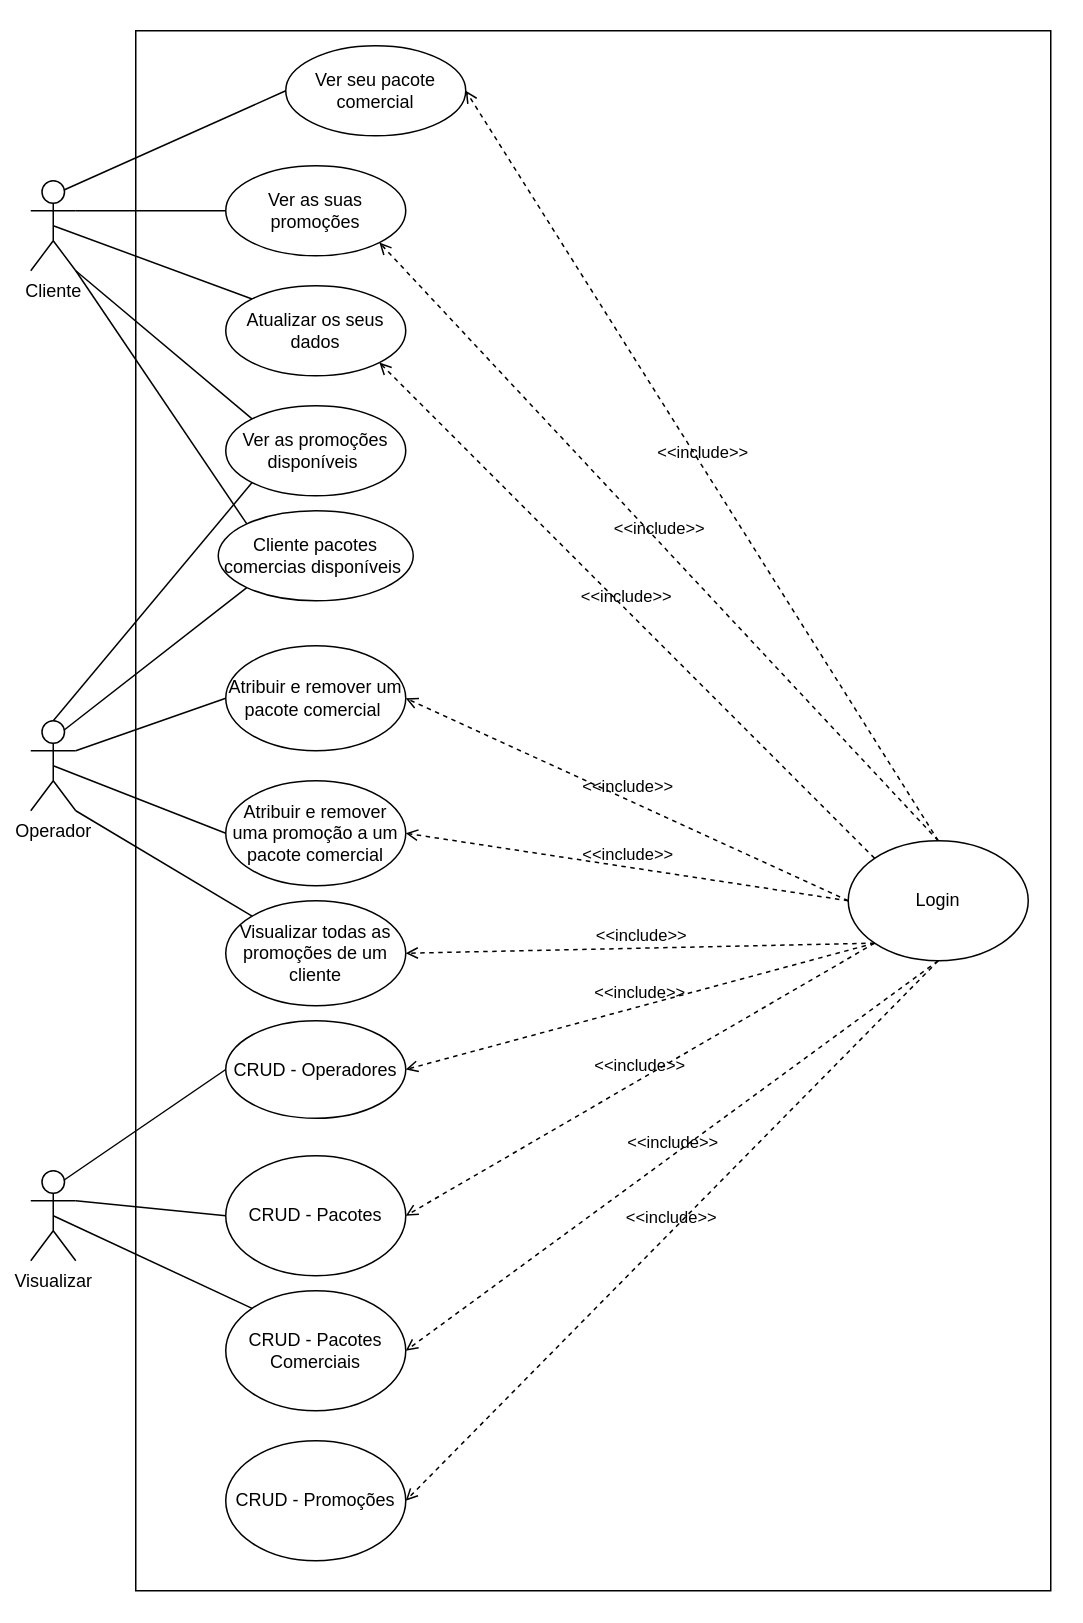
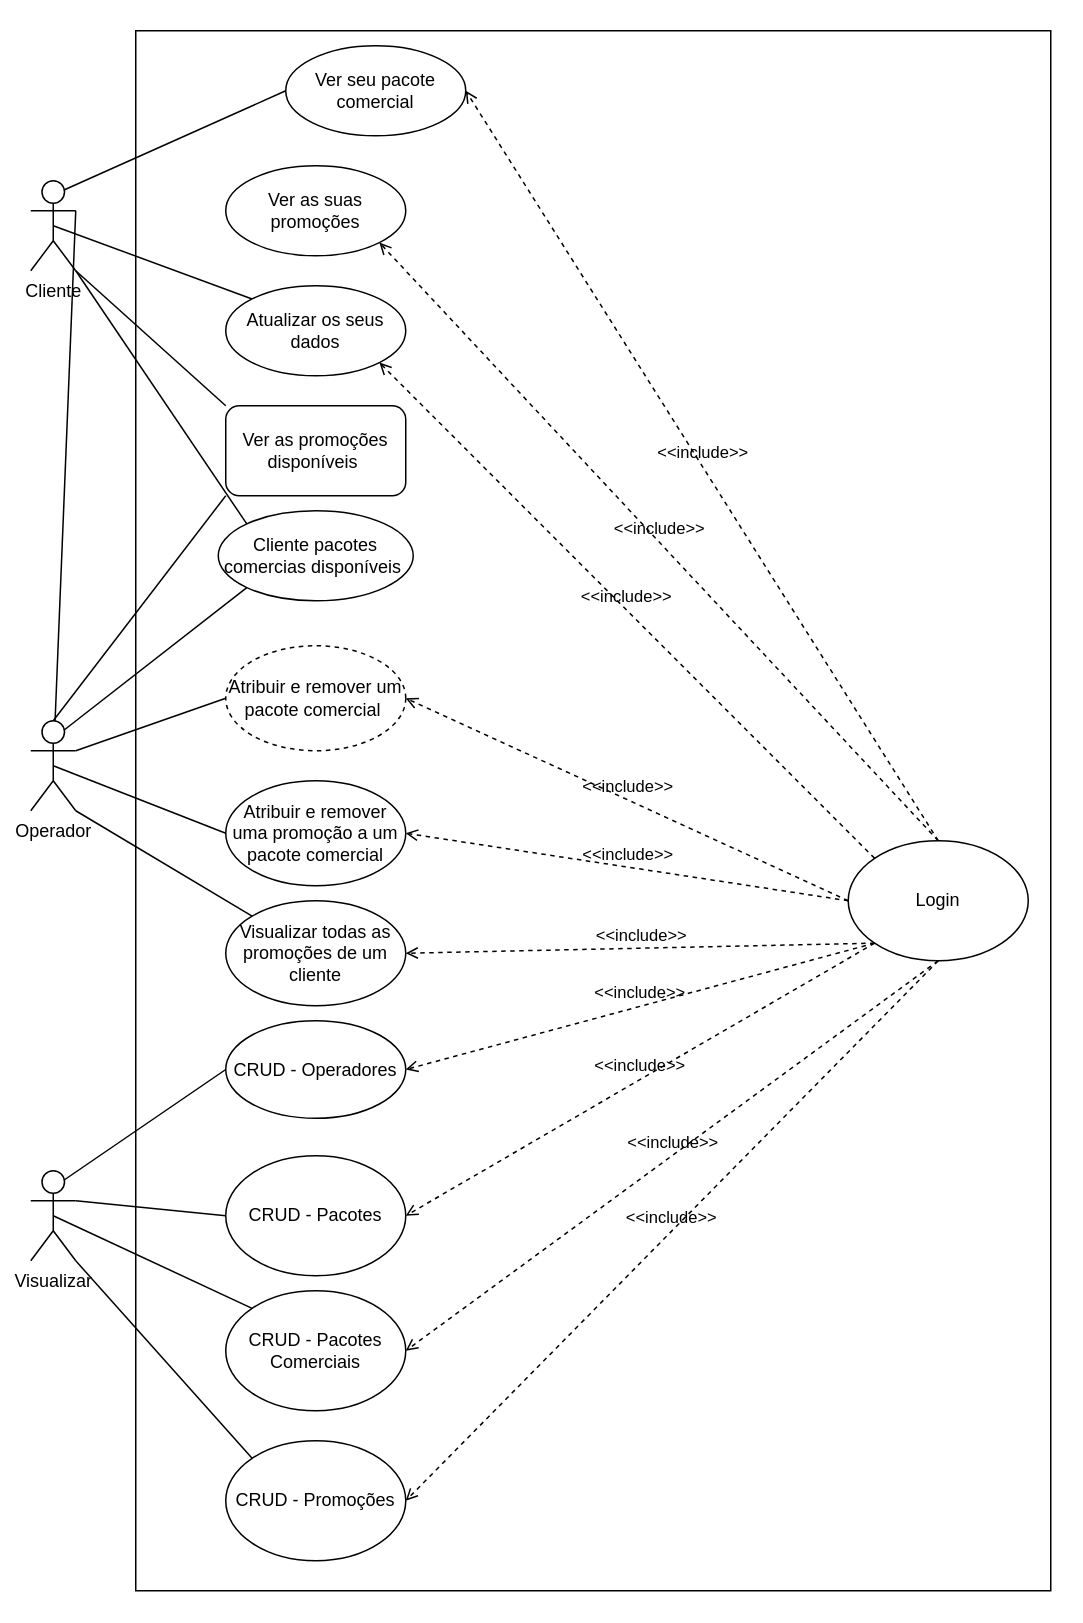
(152, 211) -> (66, 463)
(316, 451) -> (316, 451)
(316, 698) -> (316, 698)
none -> (164, 1360)
